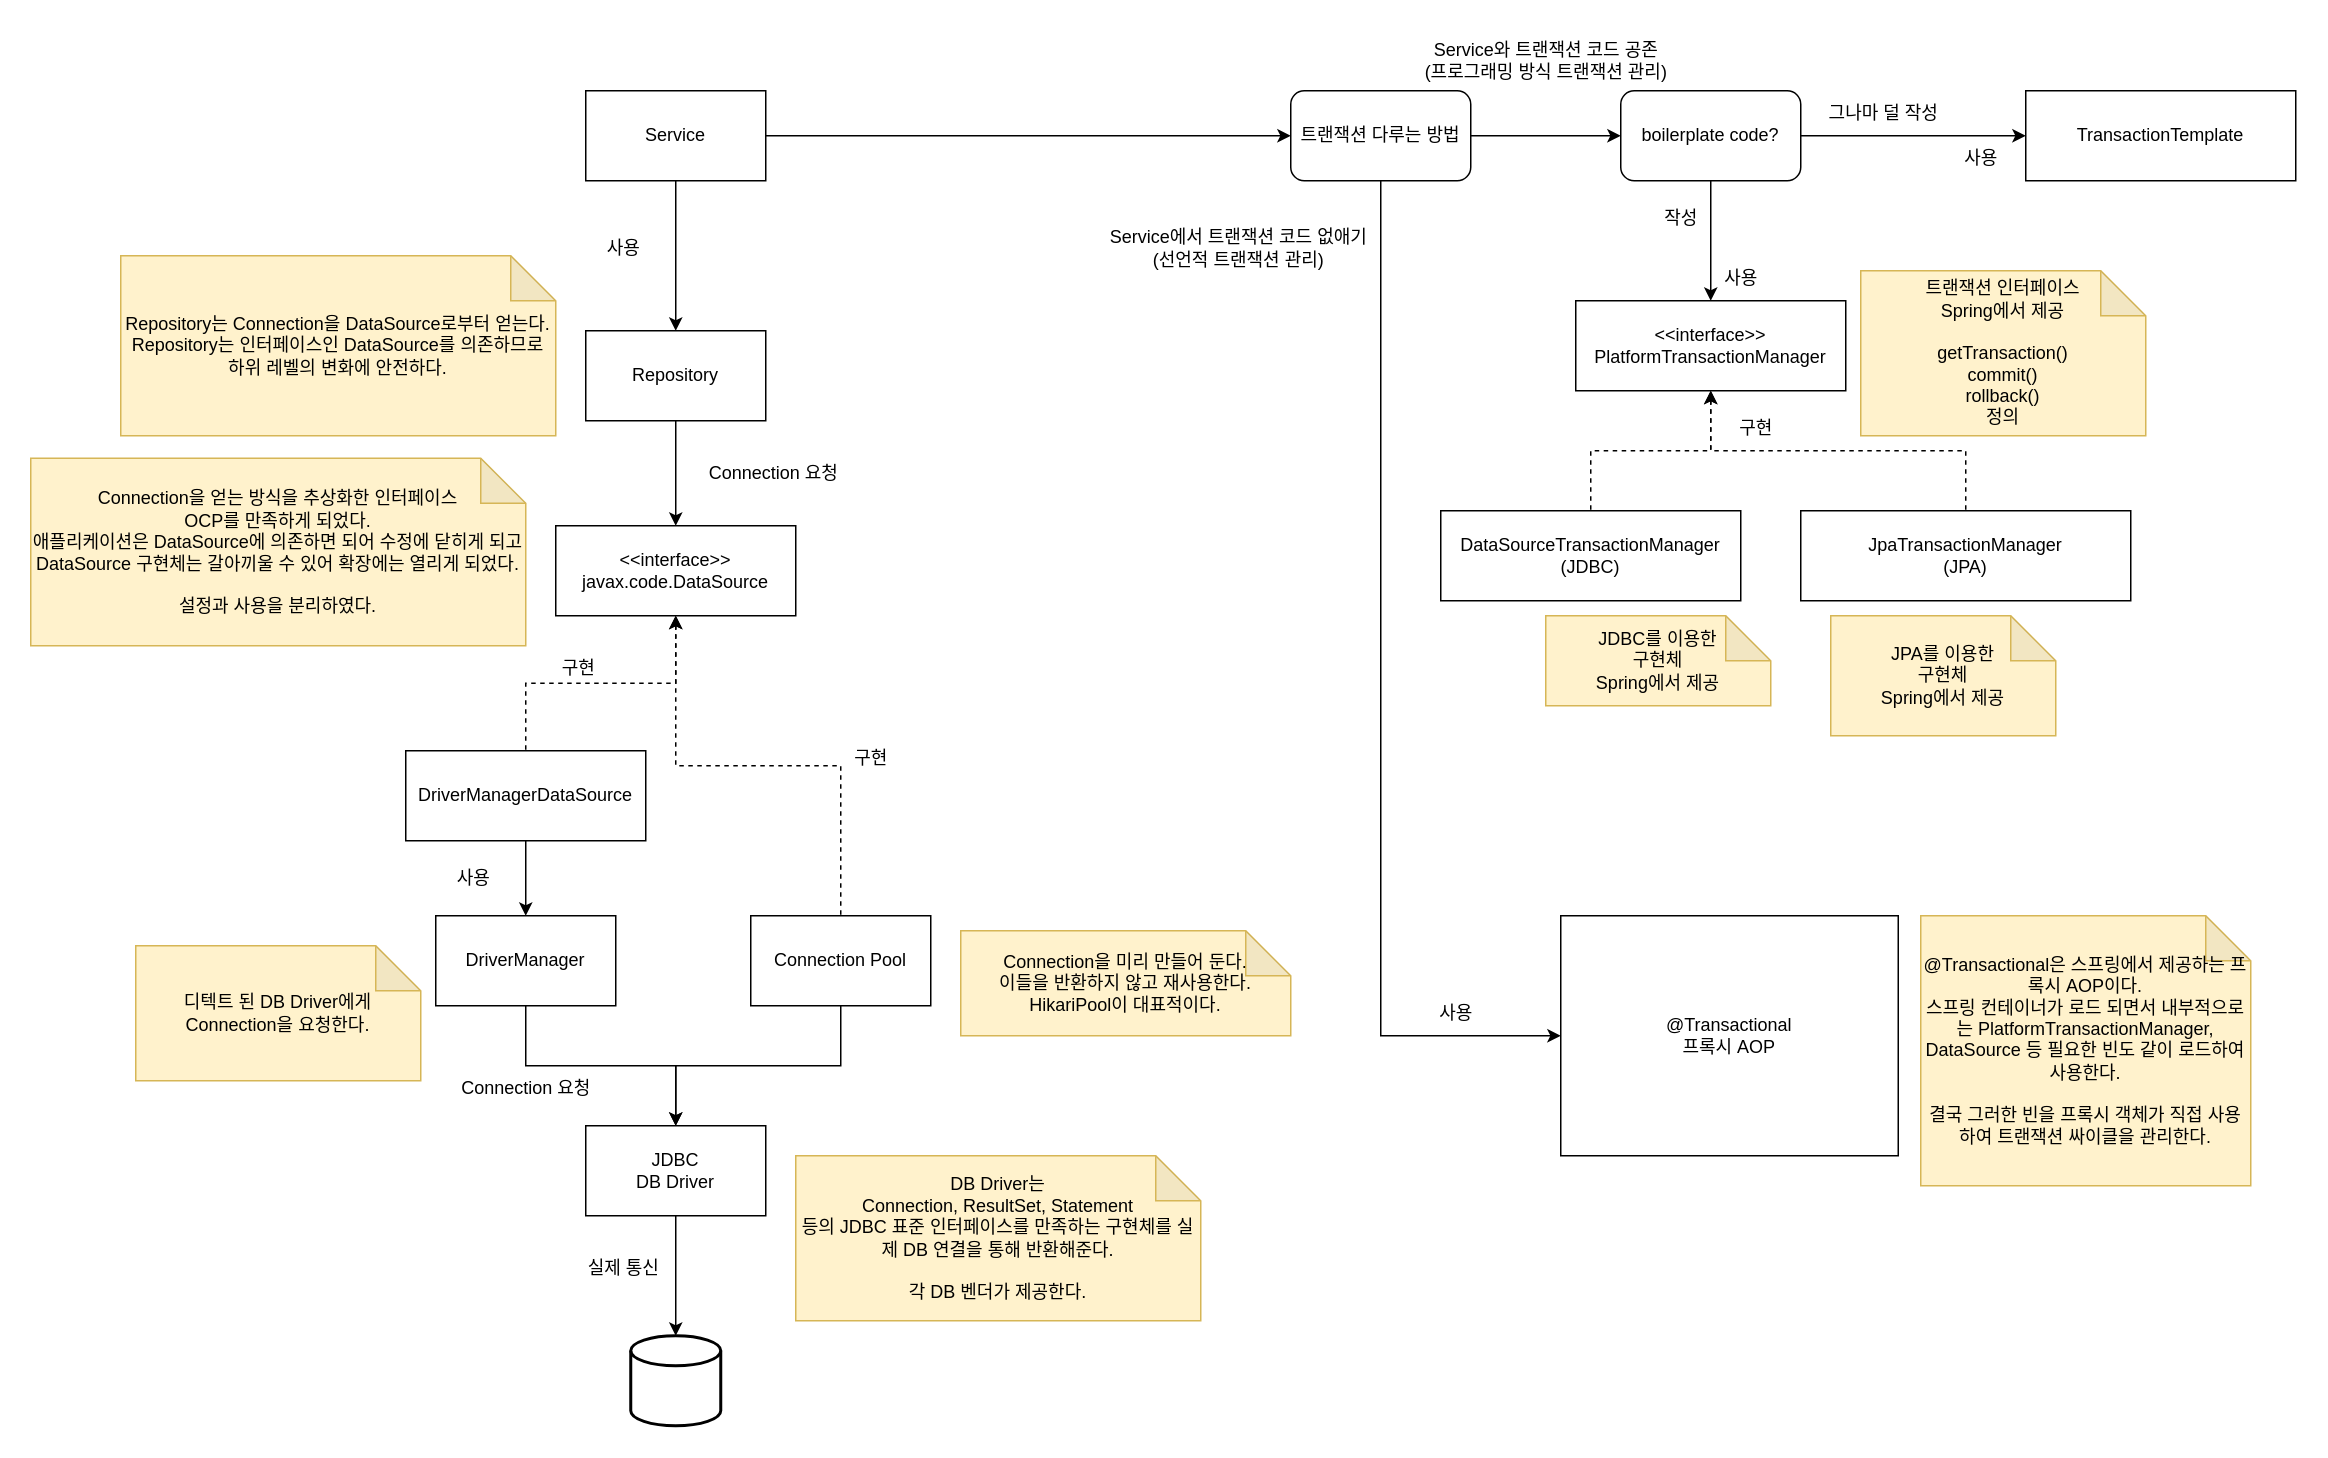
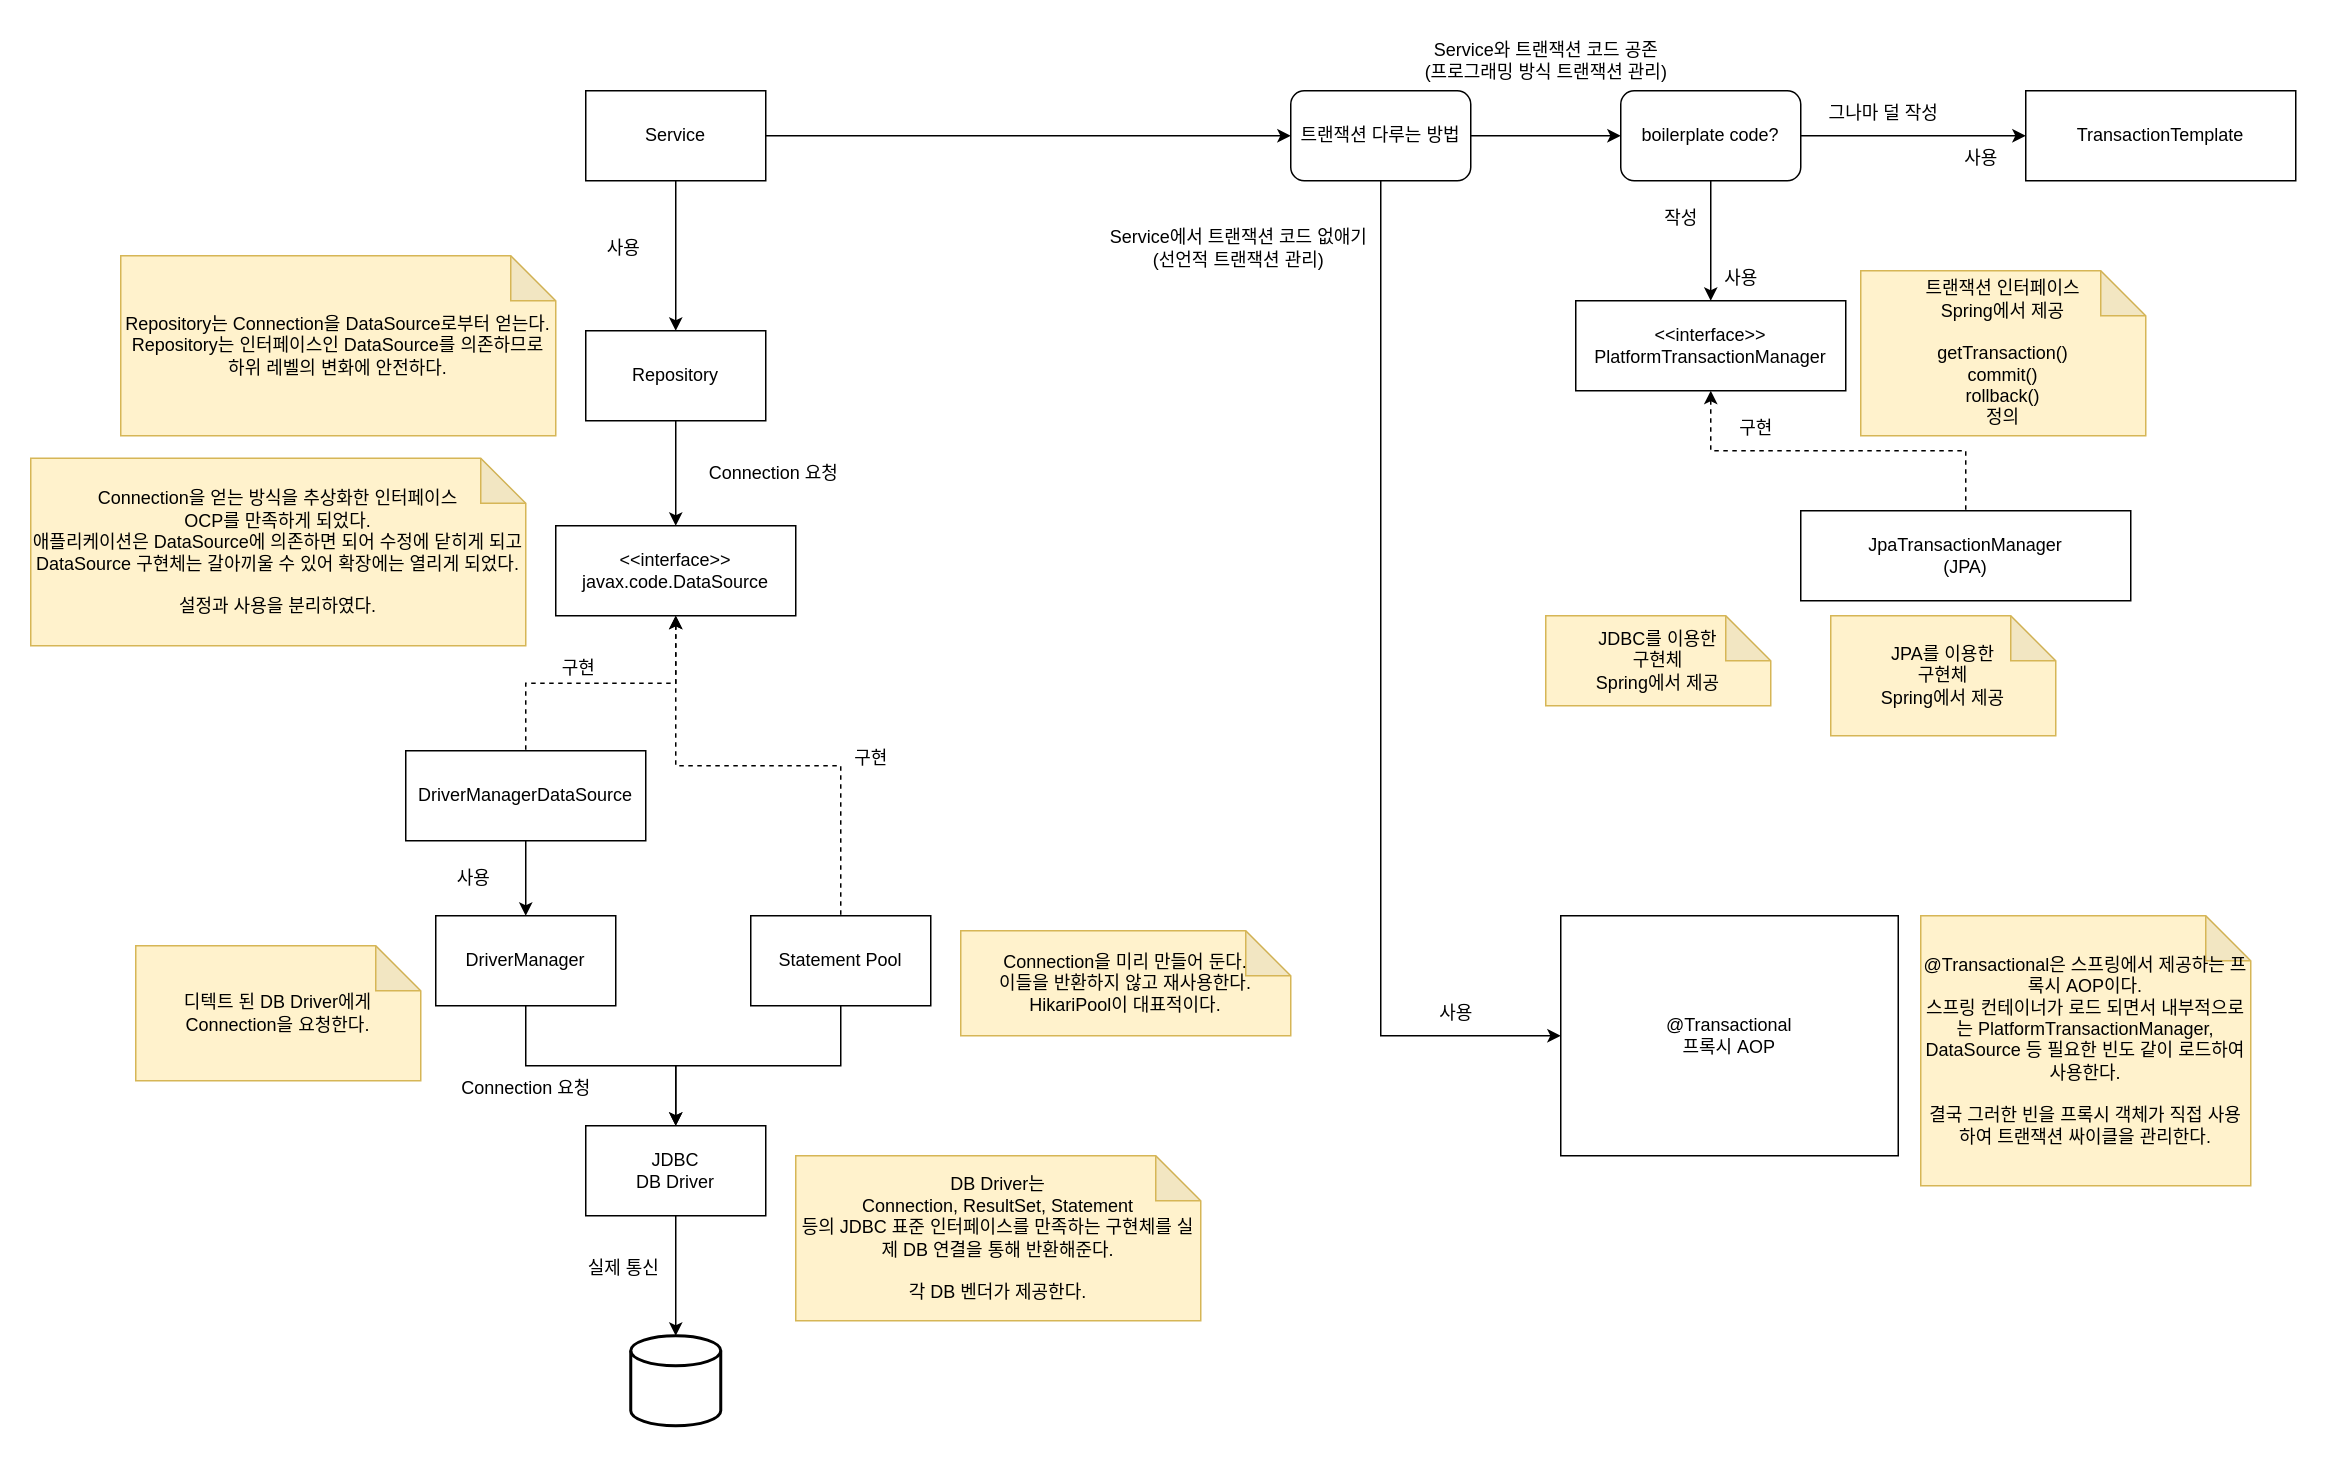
(1620, 451) -> none
(1591, 556) -> none
(841, 961) -> (841, 961)
